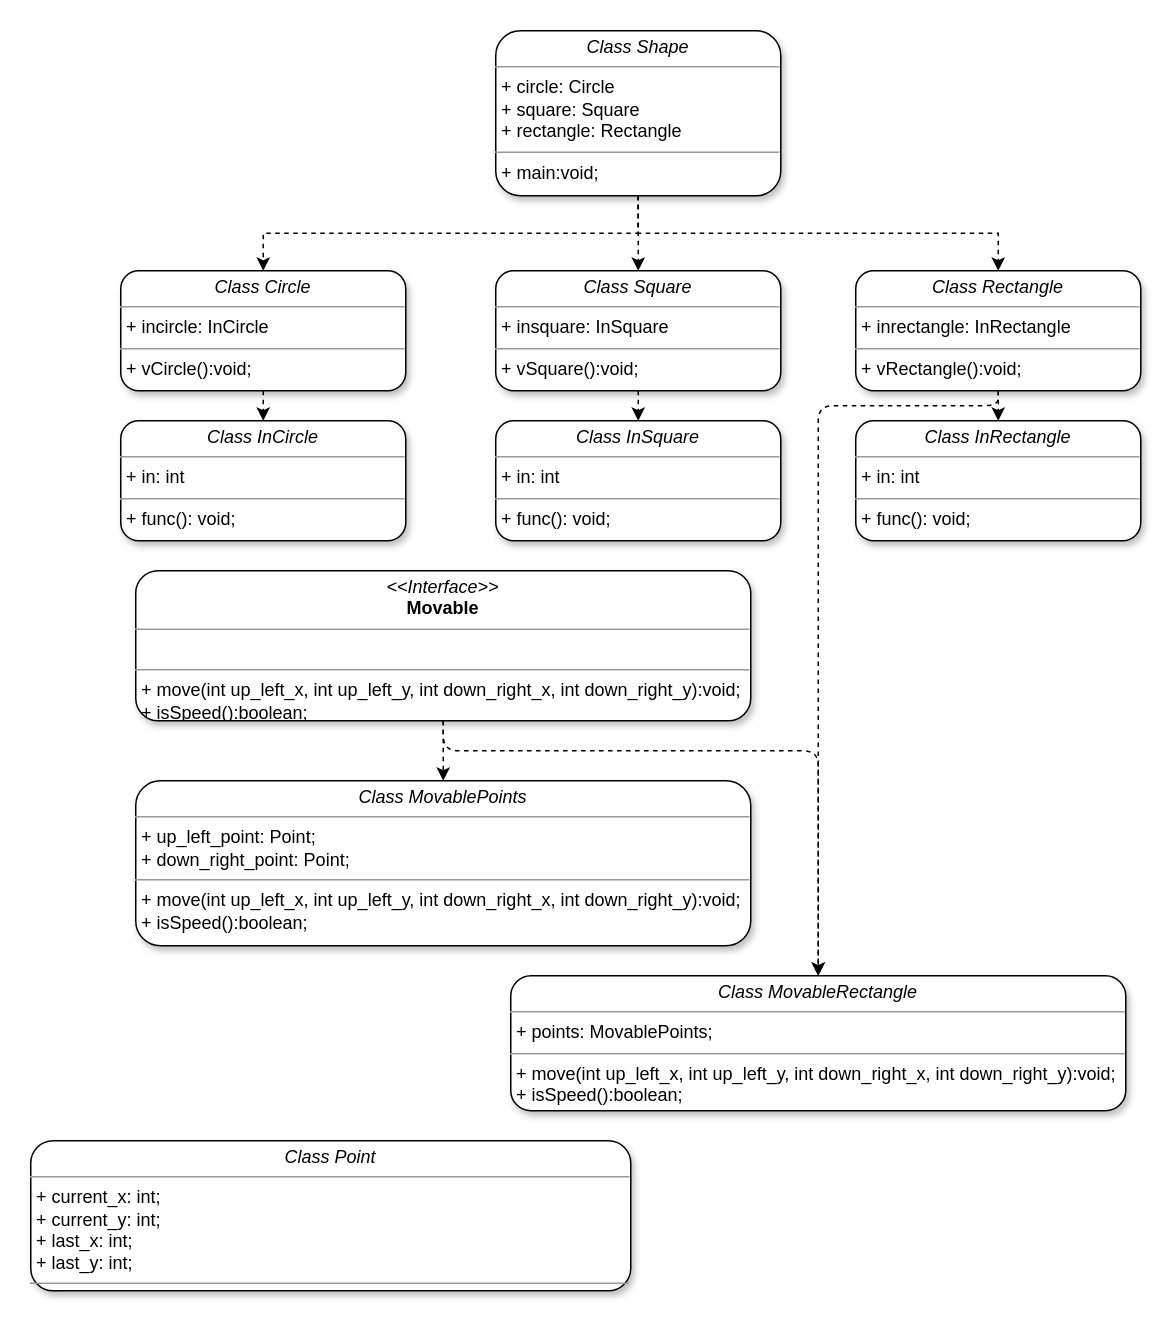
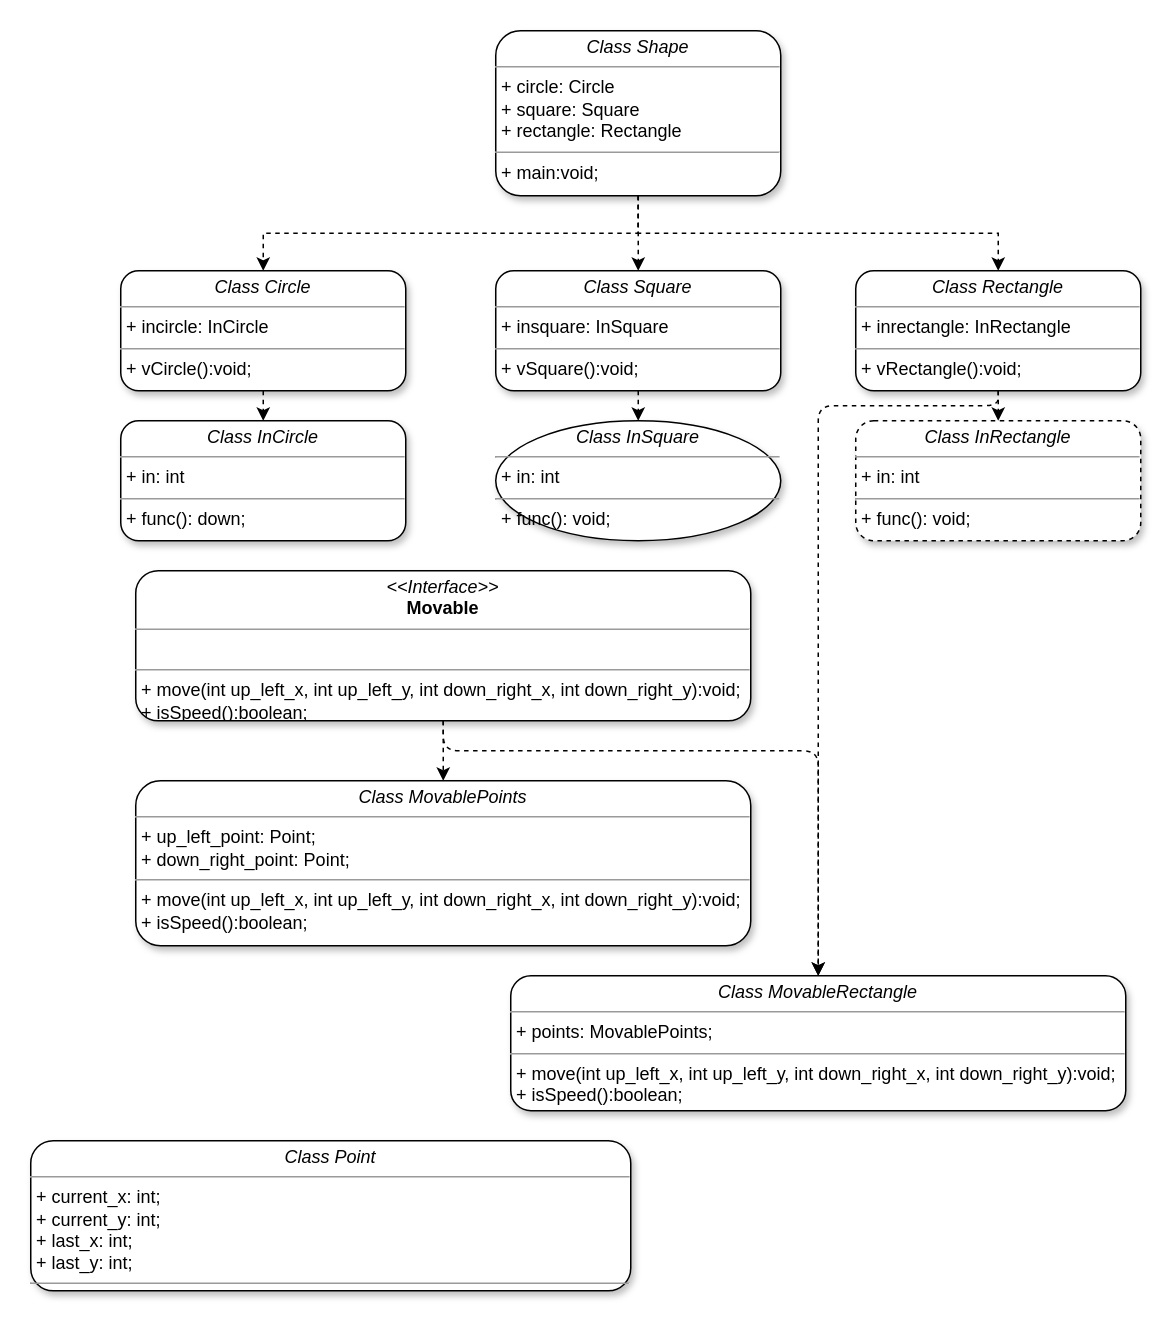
(185, 453) -> (187, 453)
(638, 481) -> (638, 481)
(998, 481) -> (998, 481)
